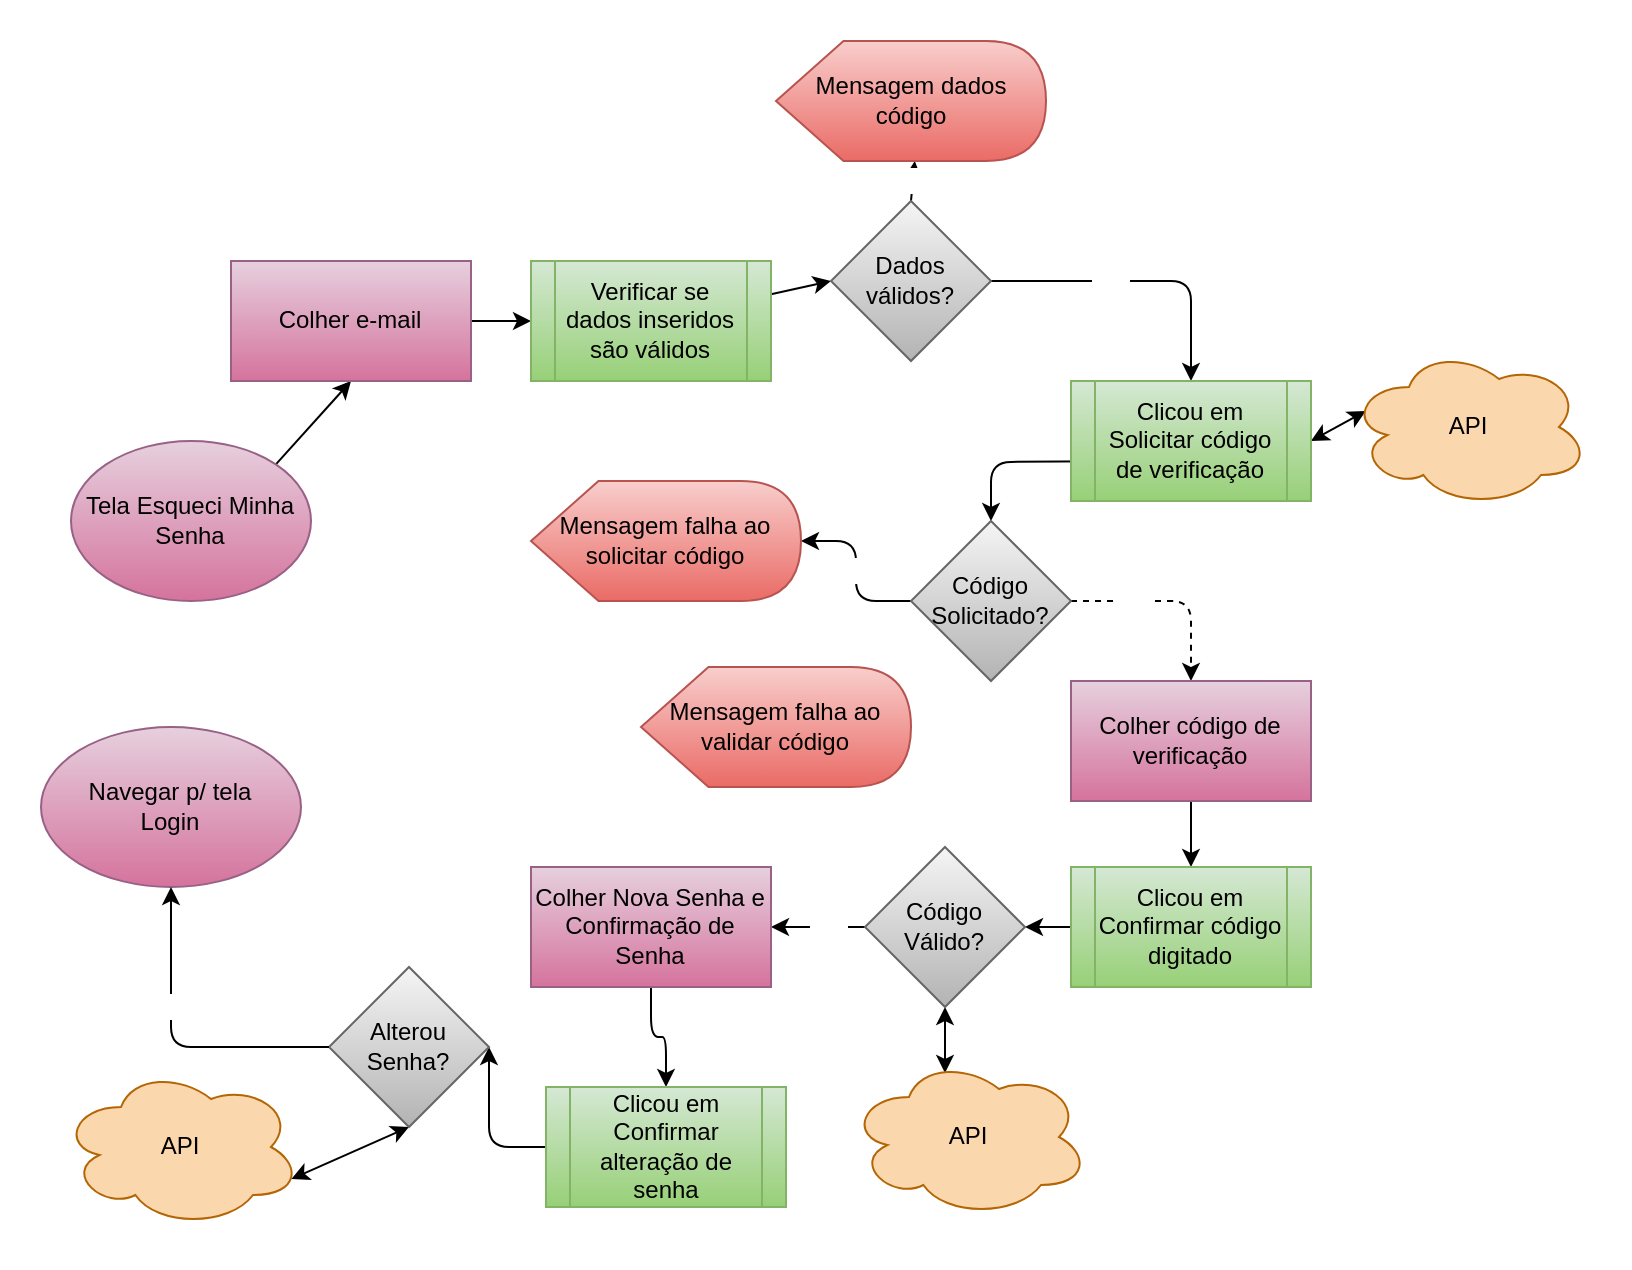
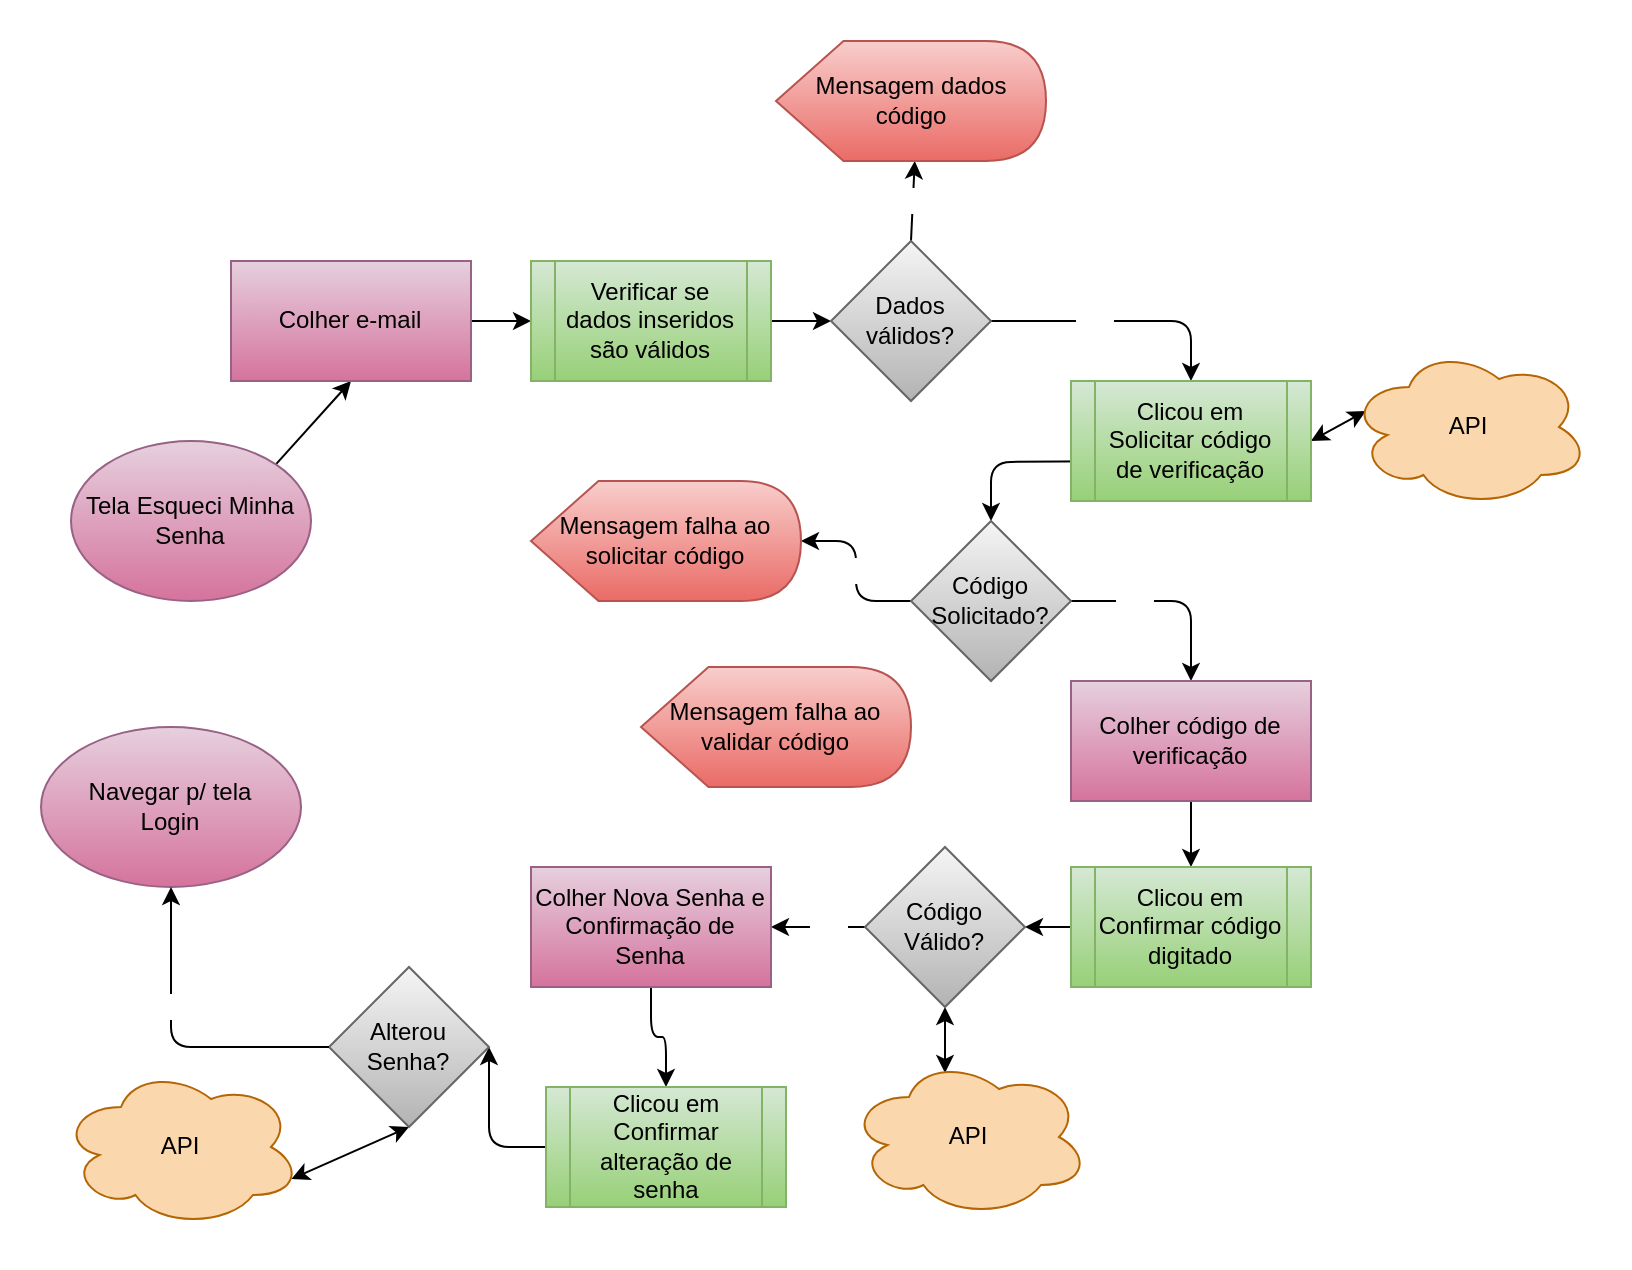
(911, 281) -> (911, 321)
(1191, 622) -> (1191, 622)
